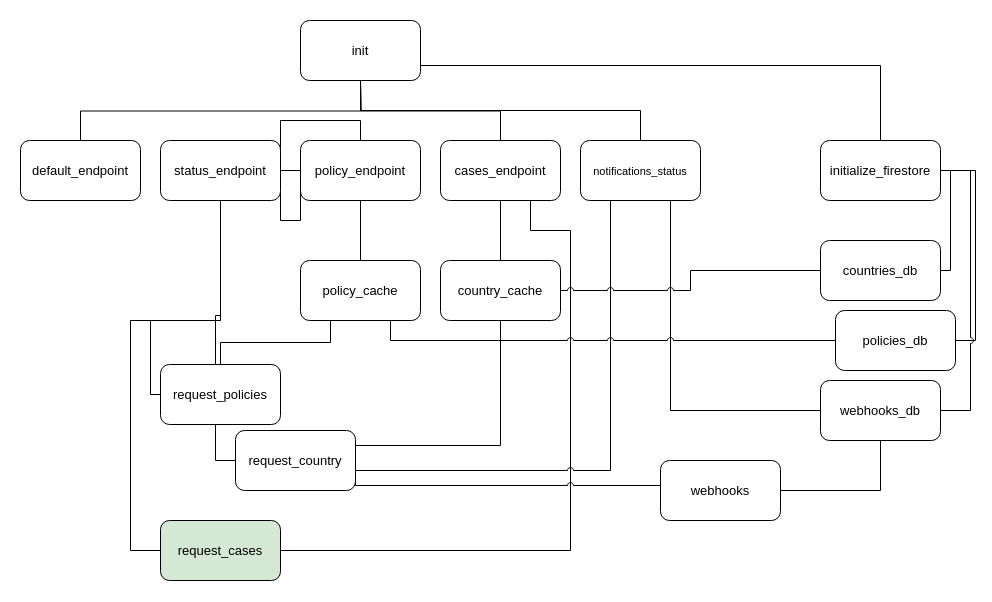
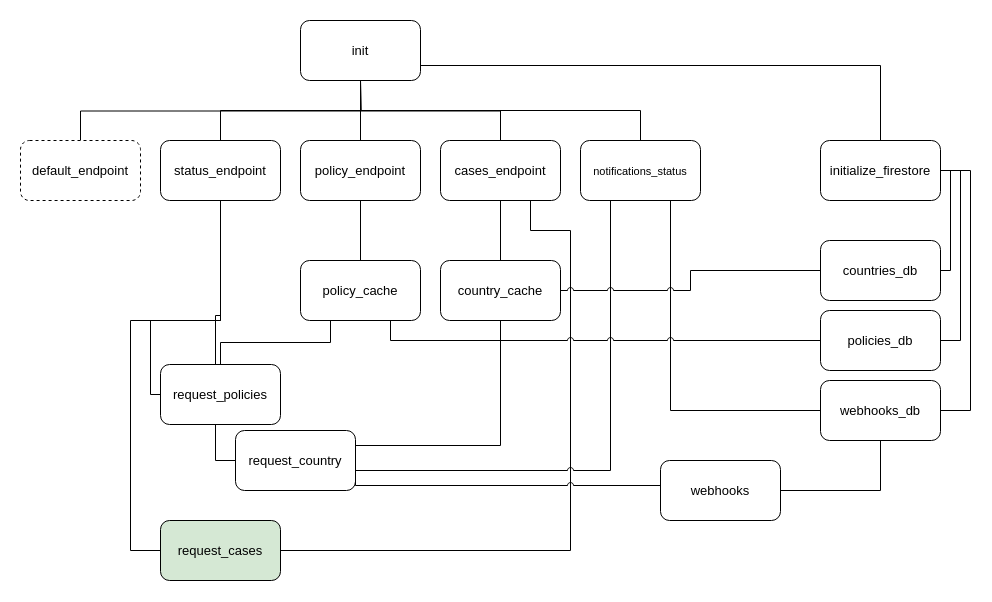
(308, 121) -> (361, 119)
none -> (221, 128)
(81, 171) -> (81, 171)
(896, 341) -> (881, 341)
